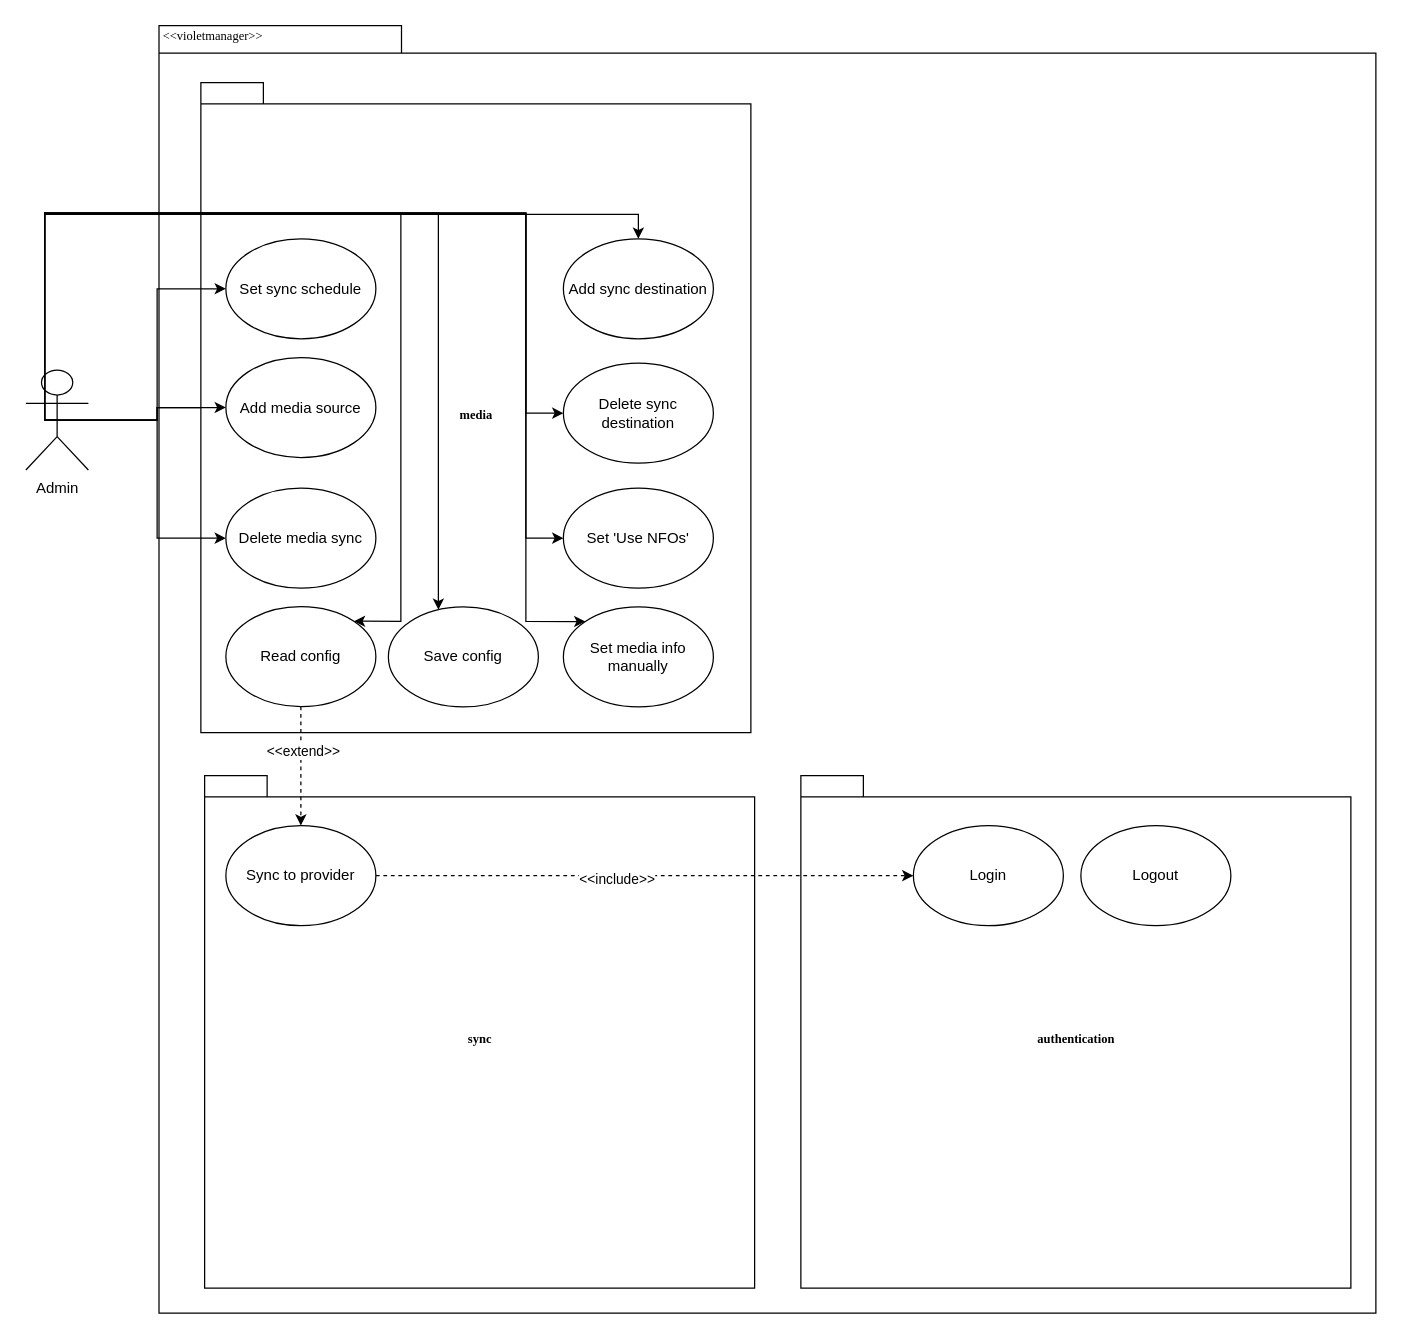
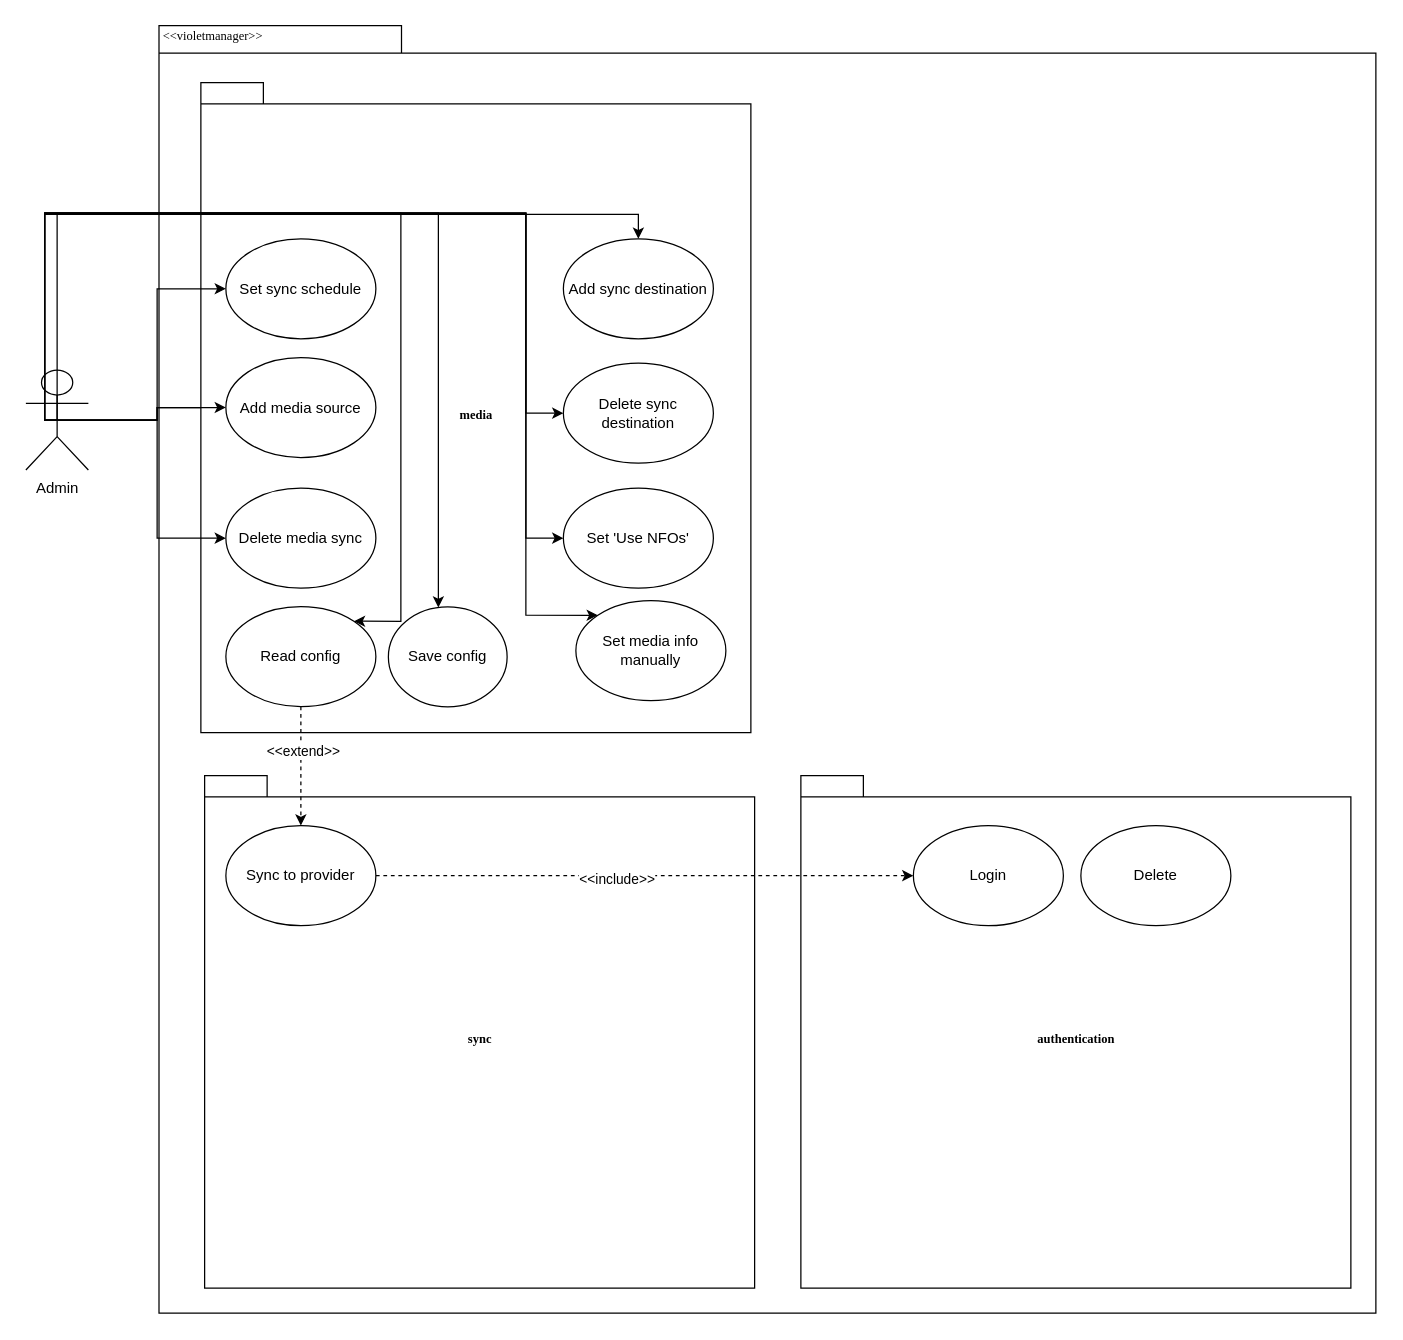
(463, 657) -> (448, 657)
(638, 657) -> (651, 651)
(1156, 876) -> (1156, 876)
